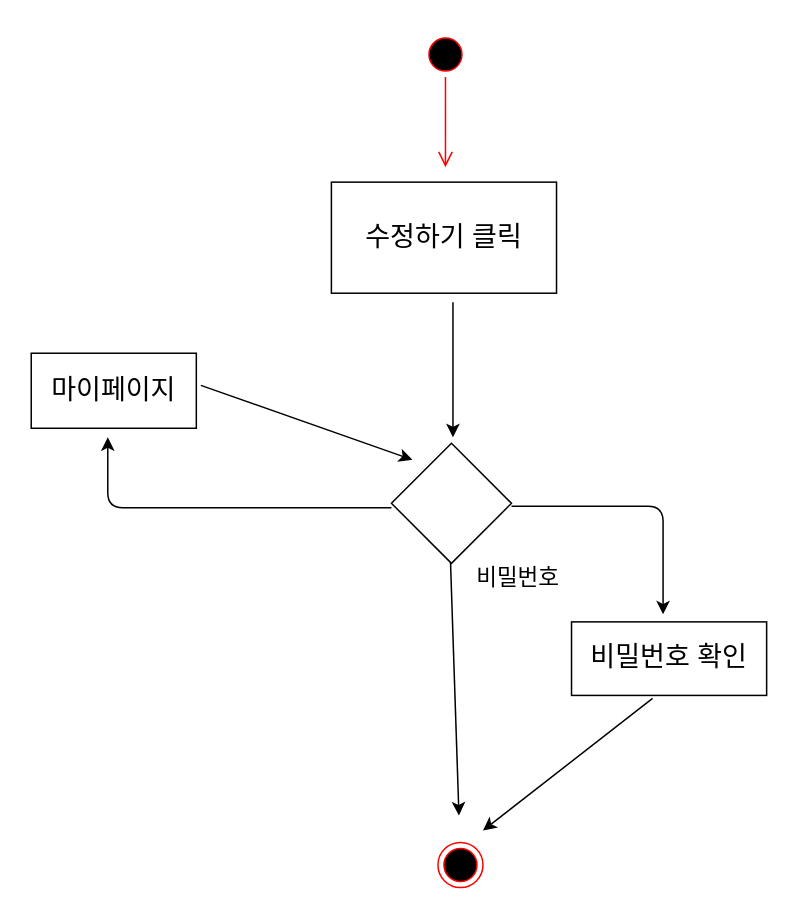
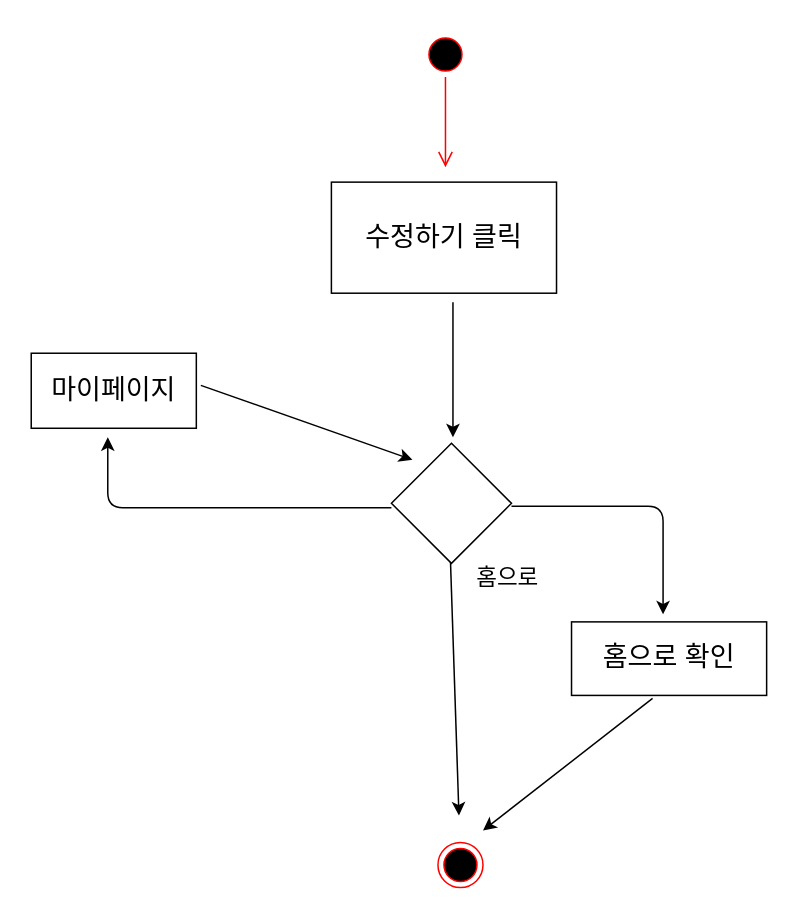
(521, 577) -> (510, 577)
(669, 658) -> (669, 658)
